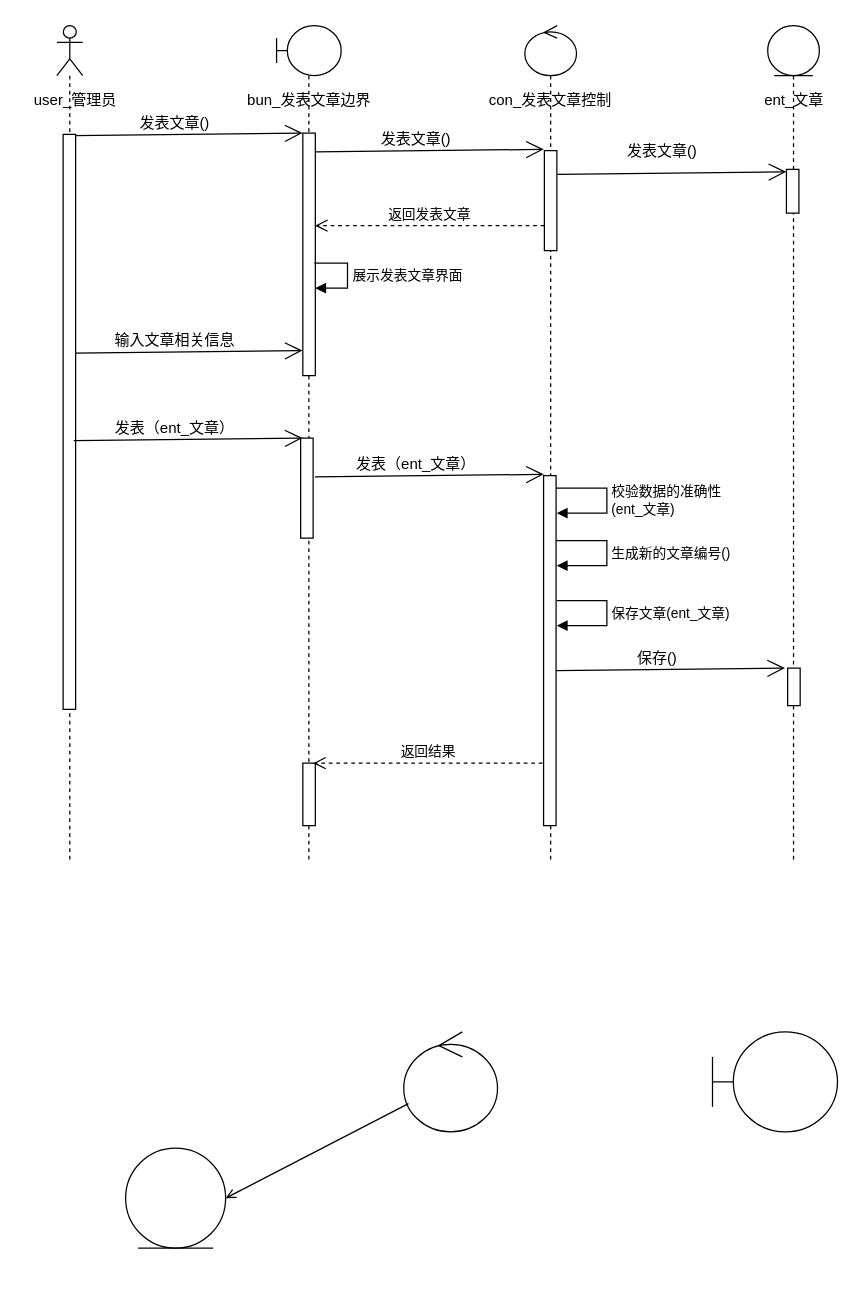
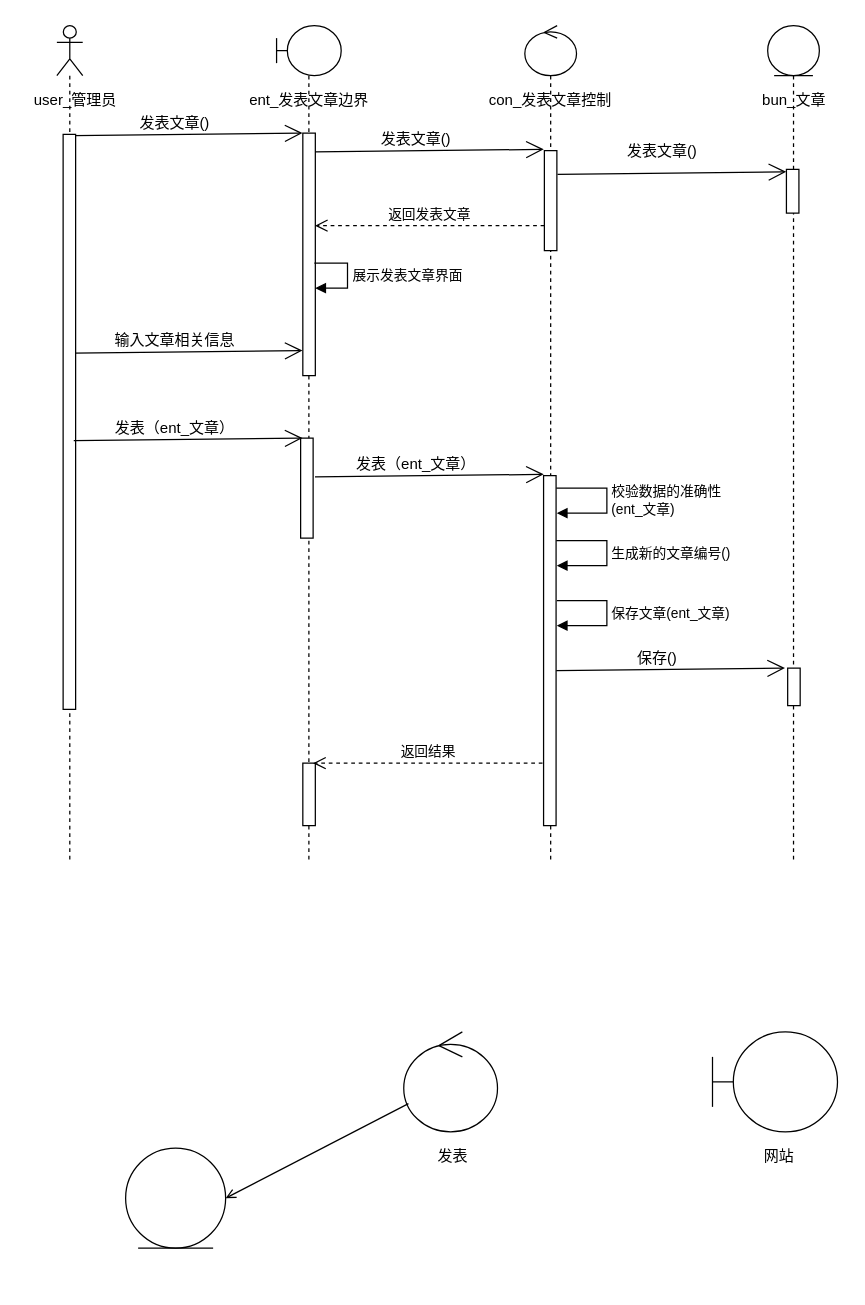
(309, 101) -> (309, 101)
(794, 101) -> (794, 101)
none -> (460, 1157)
none -> (786, 1157)
